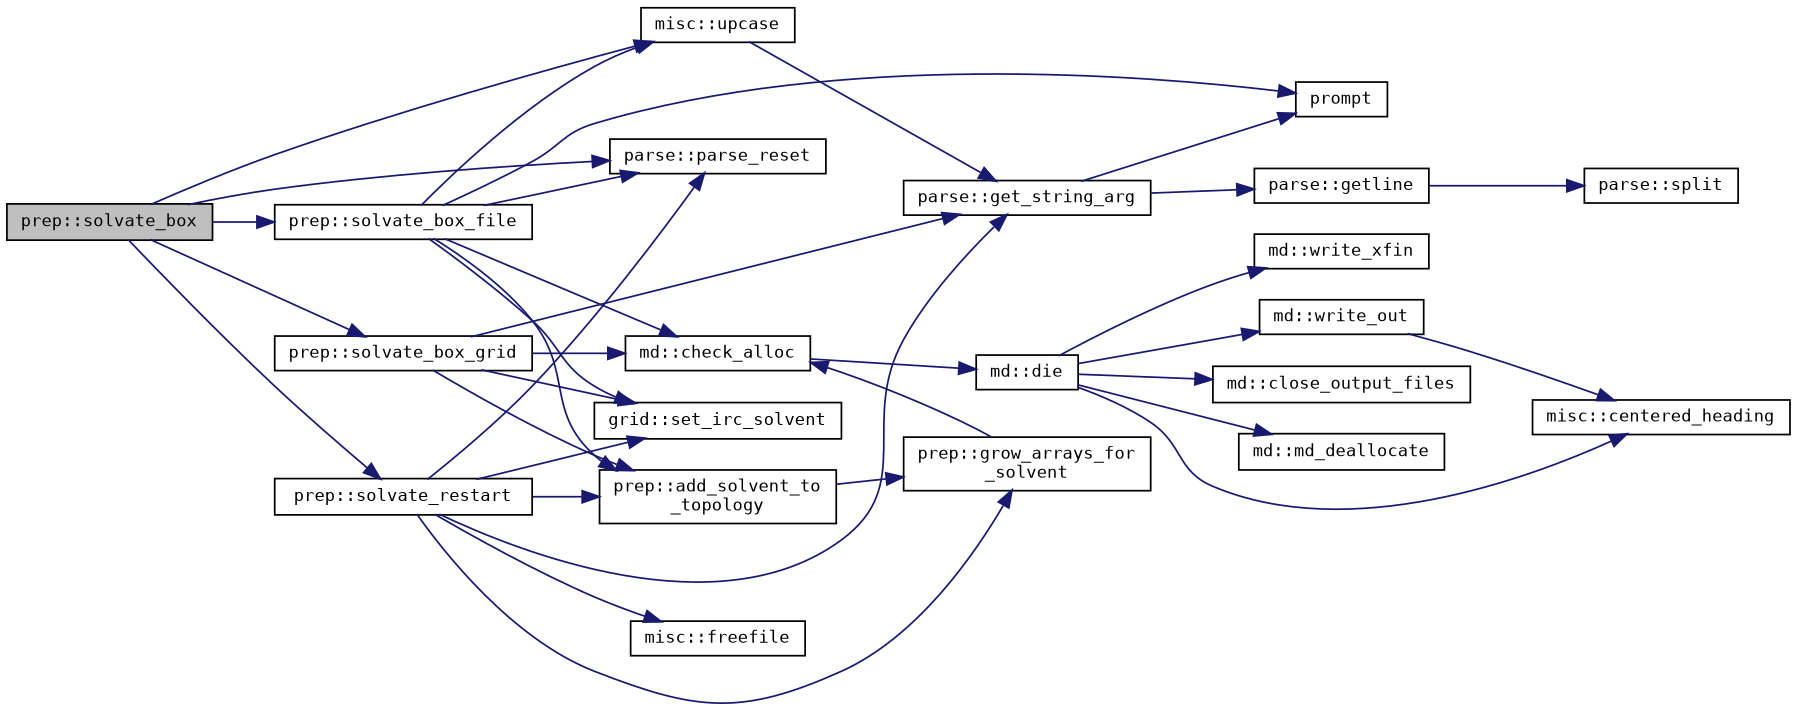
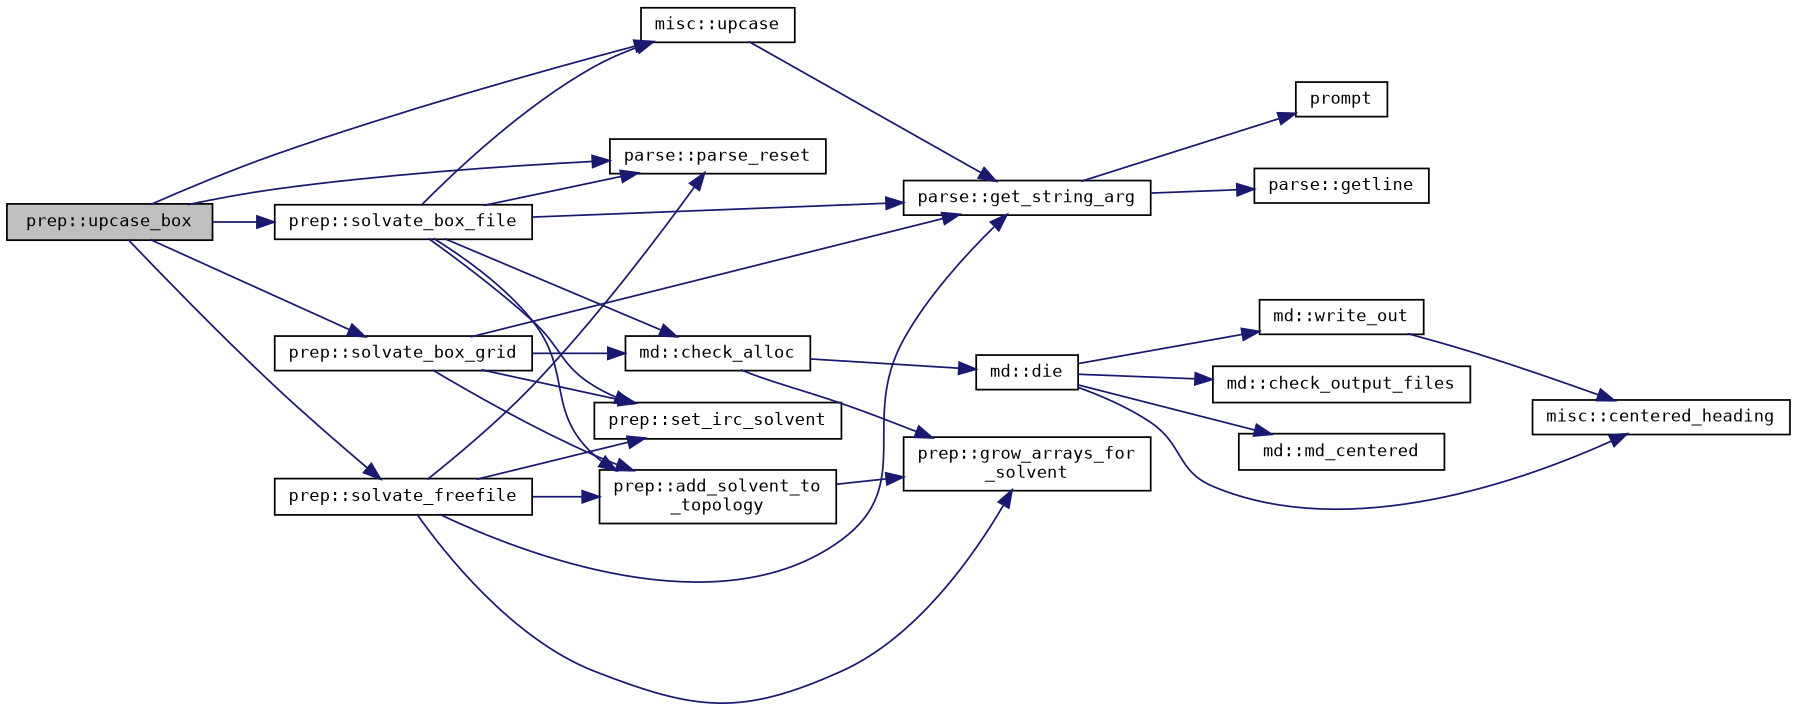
(848, 80) -> (709, 210)
(1661, 186) -> none
(110, 222) -> (110, 222)
(1342, 251) -> none
(1342, 384) -> (1342, 384)
(911, 399) -> (829, 399)
(718, 421) -> (718, 421)
(1342, 452) -> (1342, 452)
(403, 497) -> (403, 497)
(718, 638) -> none
